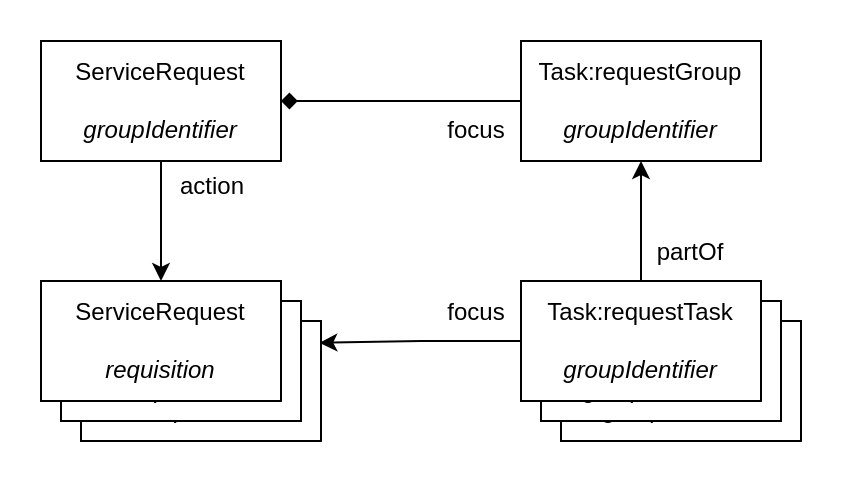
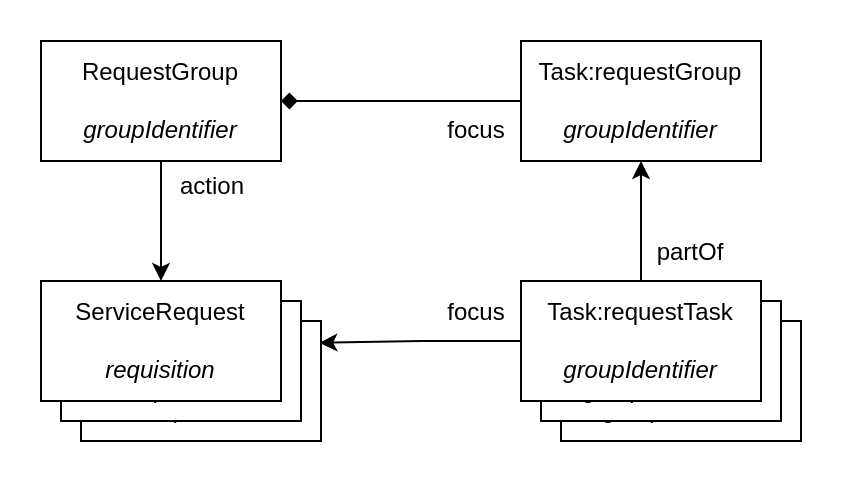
(161, 101) -> (161, 101)
